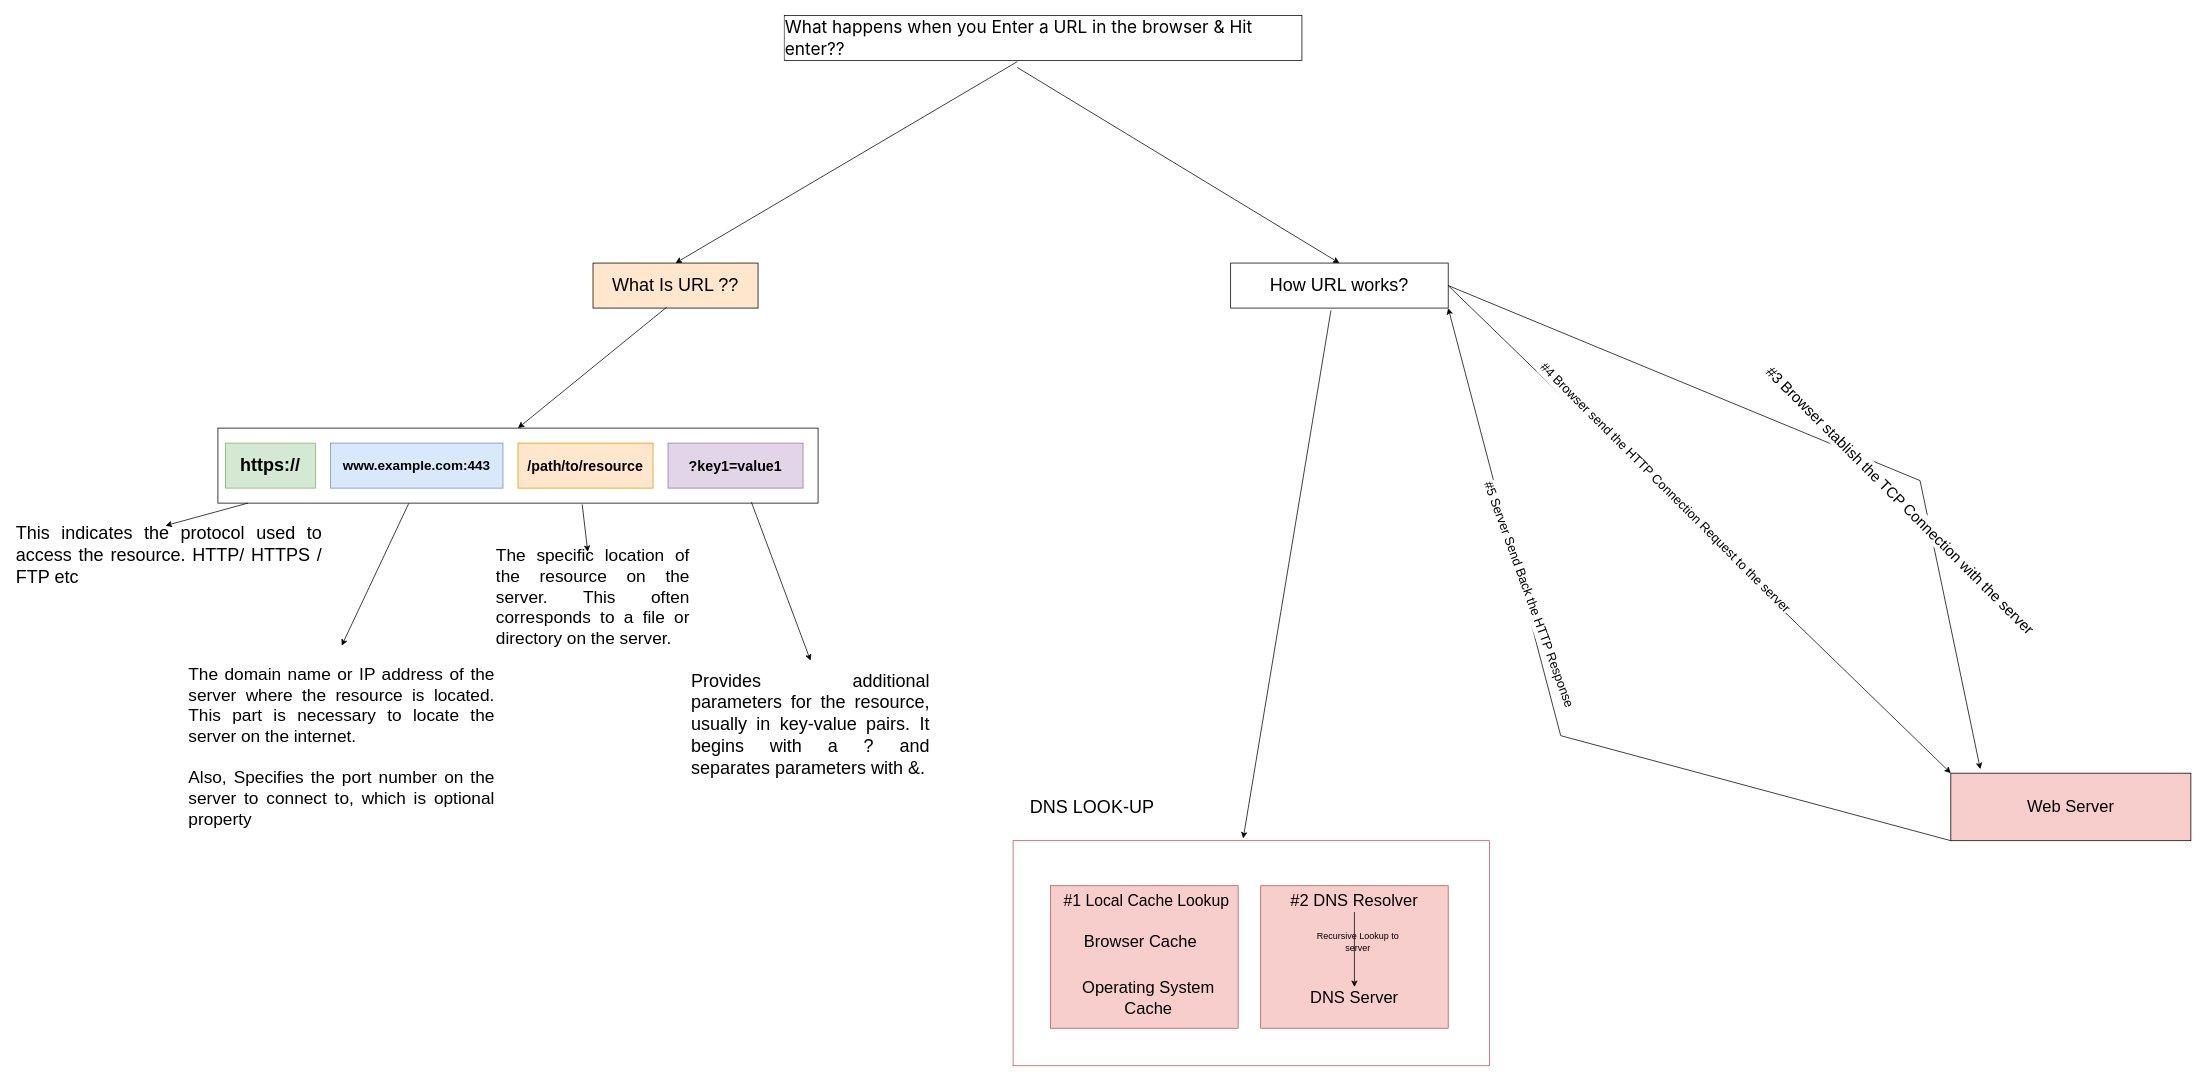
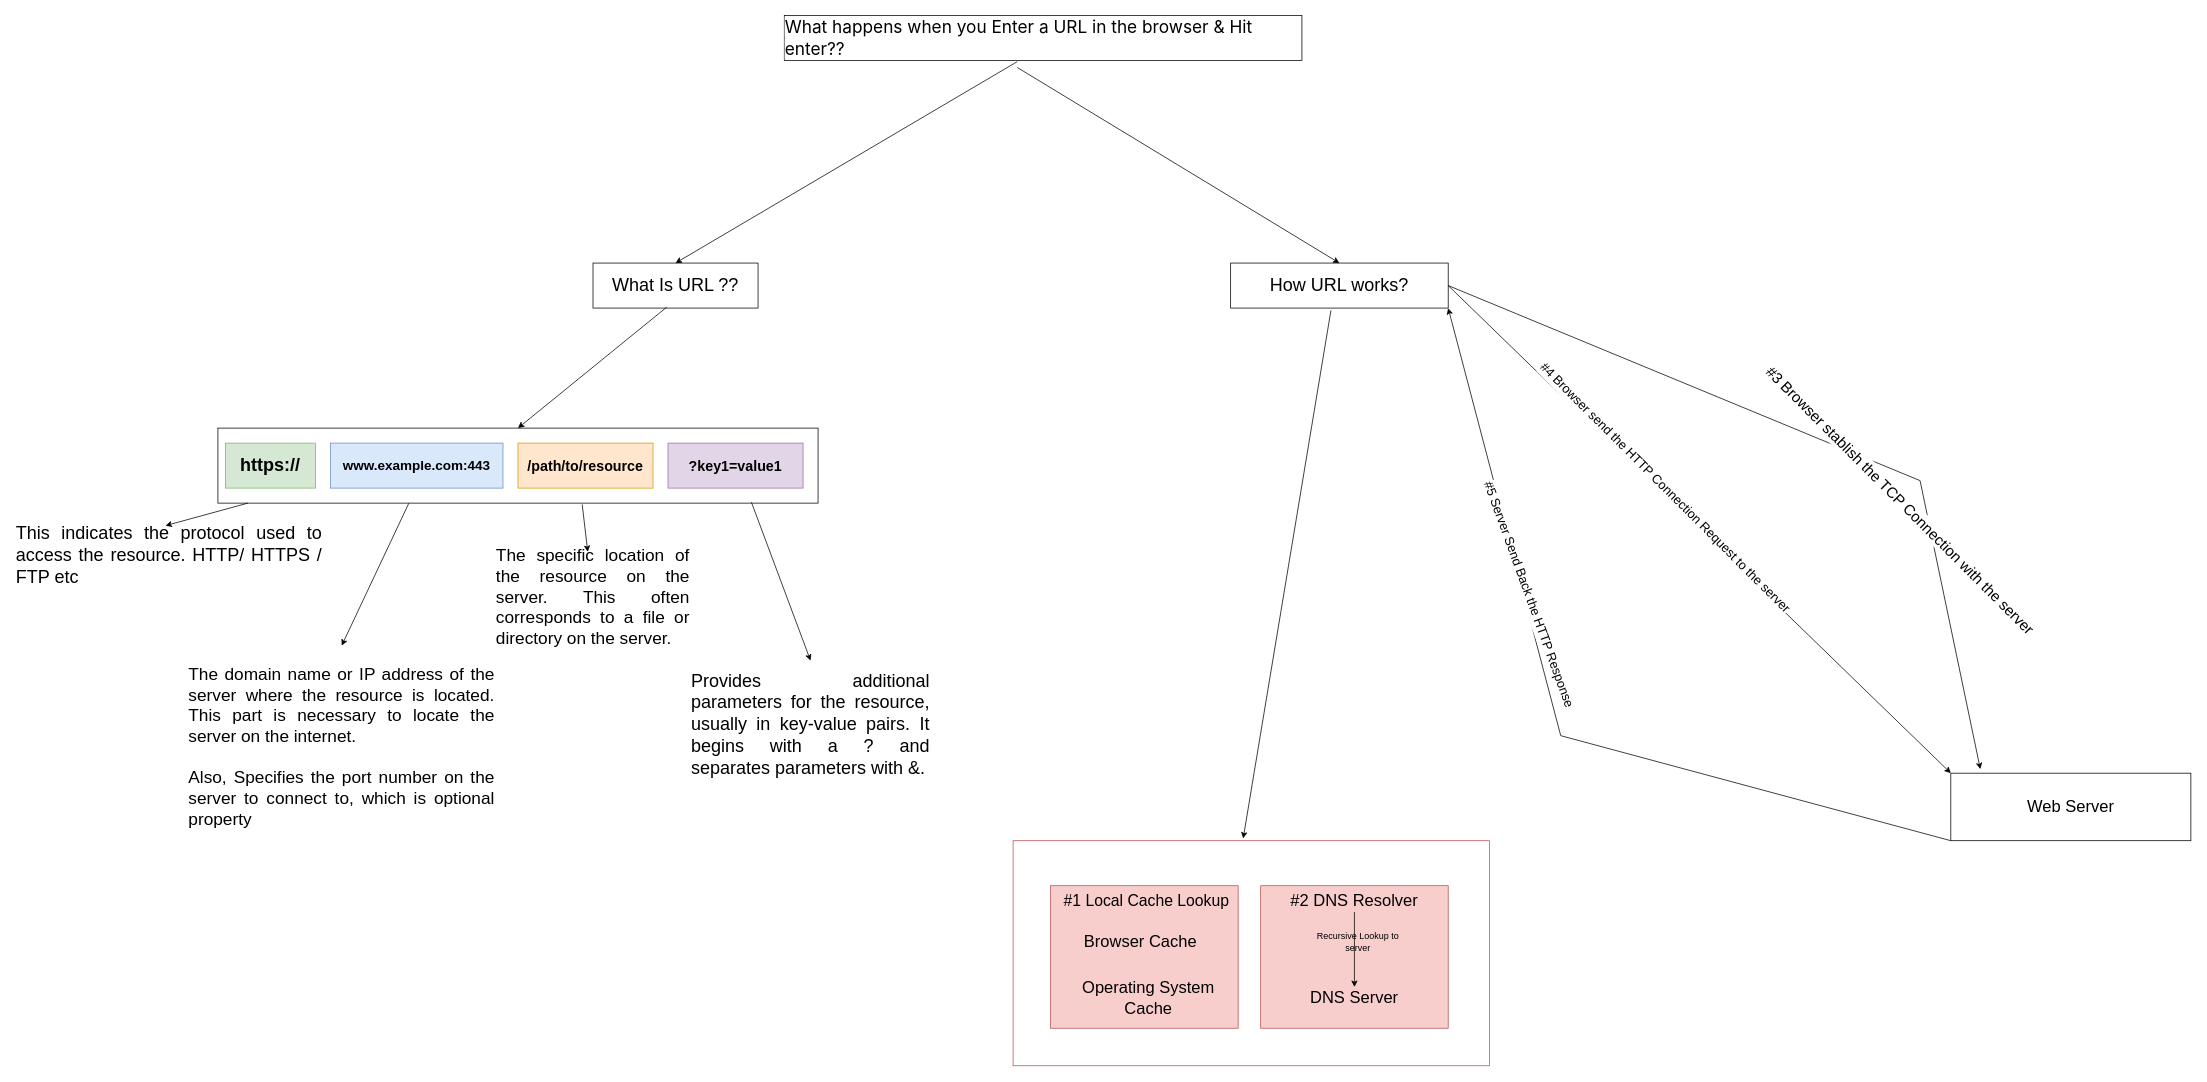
(675, 285) -> (675, 285)
(1092, 807) -> none
(2070, 807) -> (2070, 807)
